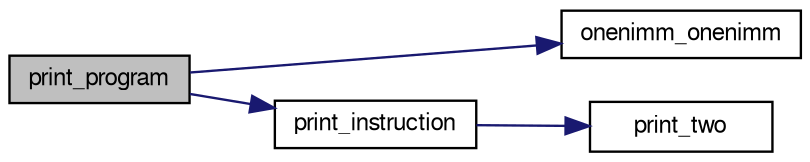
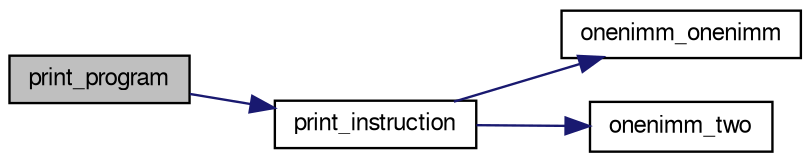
(363, 59) -> (517, 83)
(681, 127) -> (681, 127)
